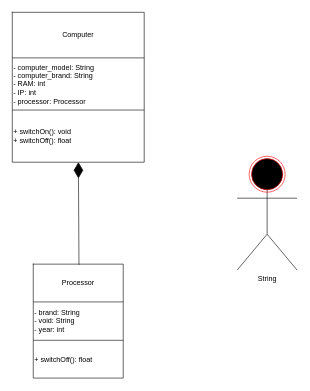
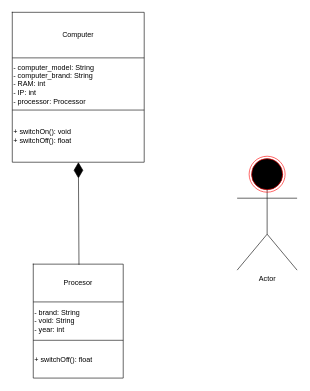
(268, 279) -> (268, 279)
(78, 284) -> (78, 284)
